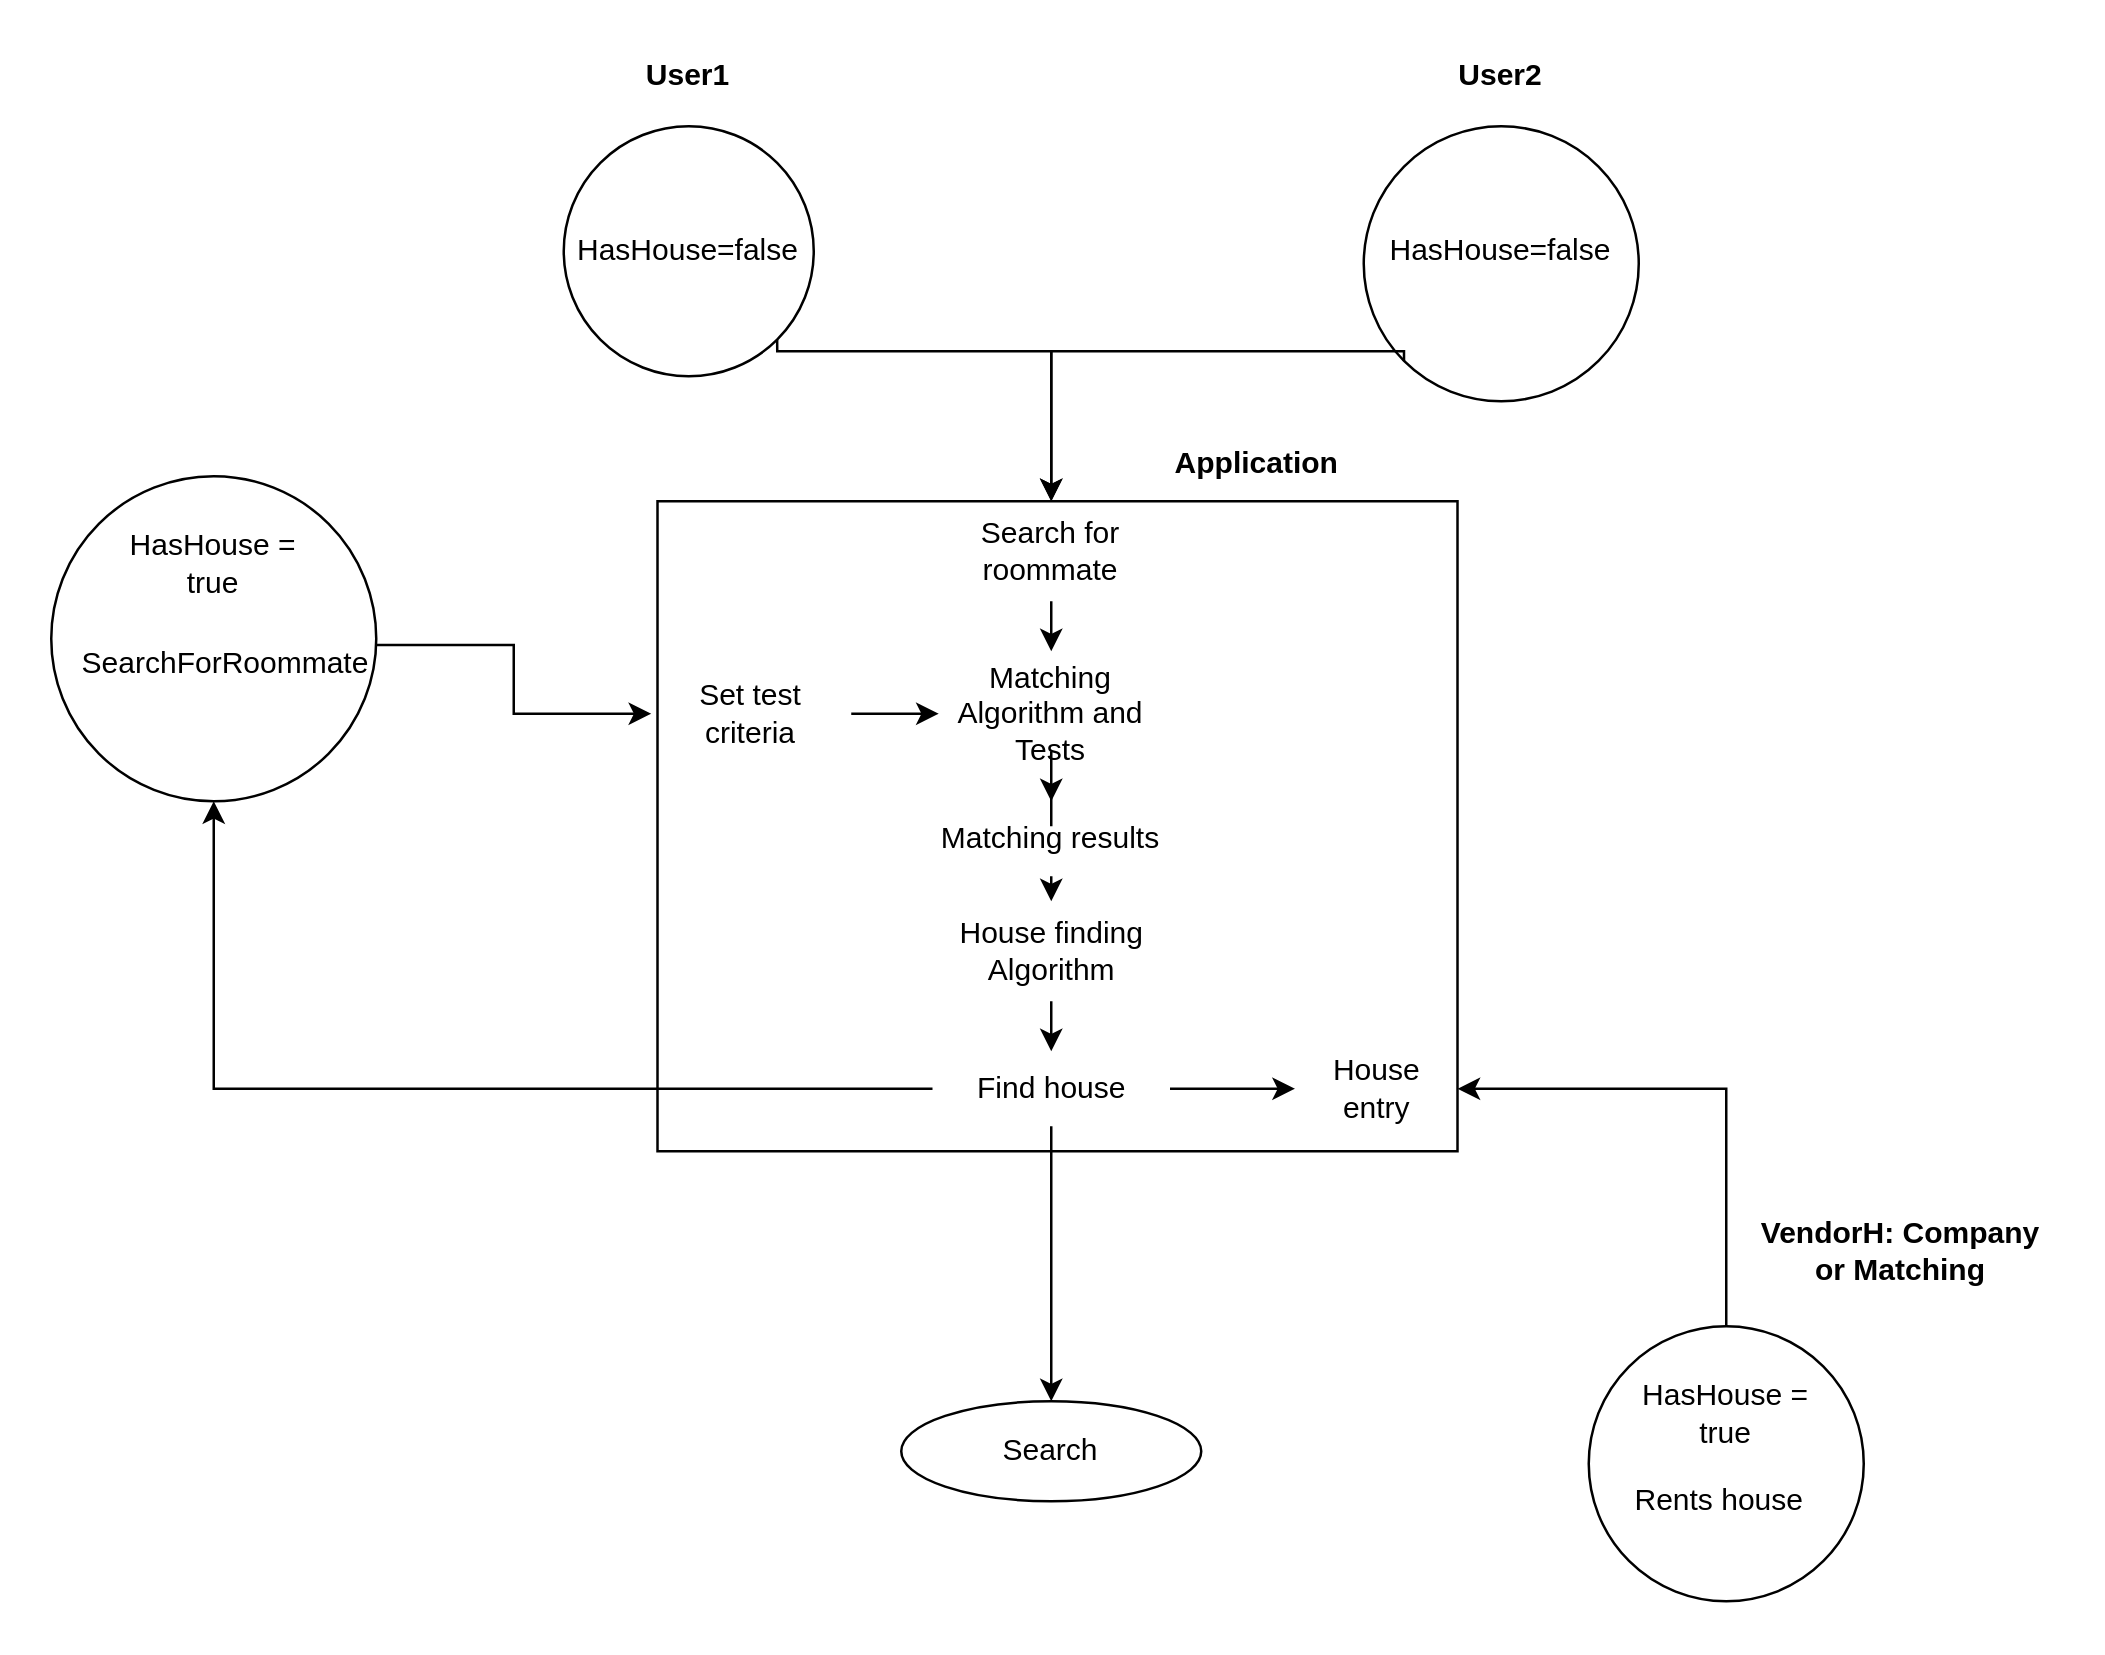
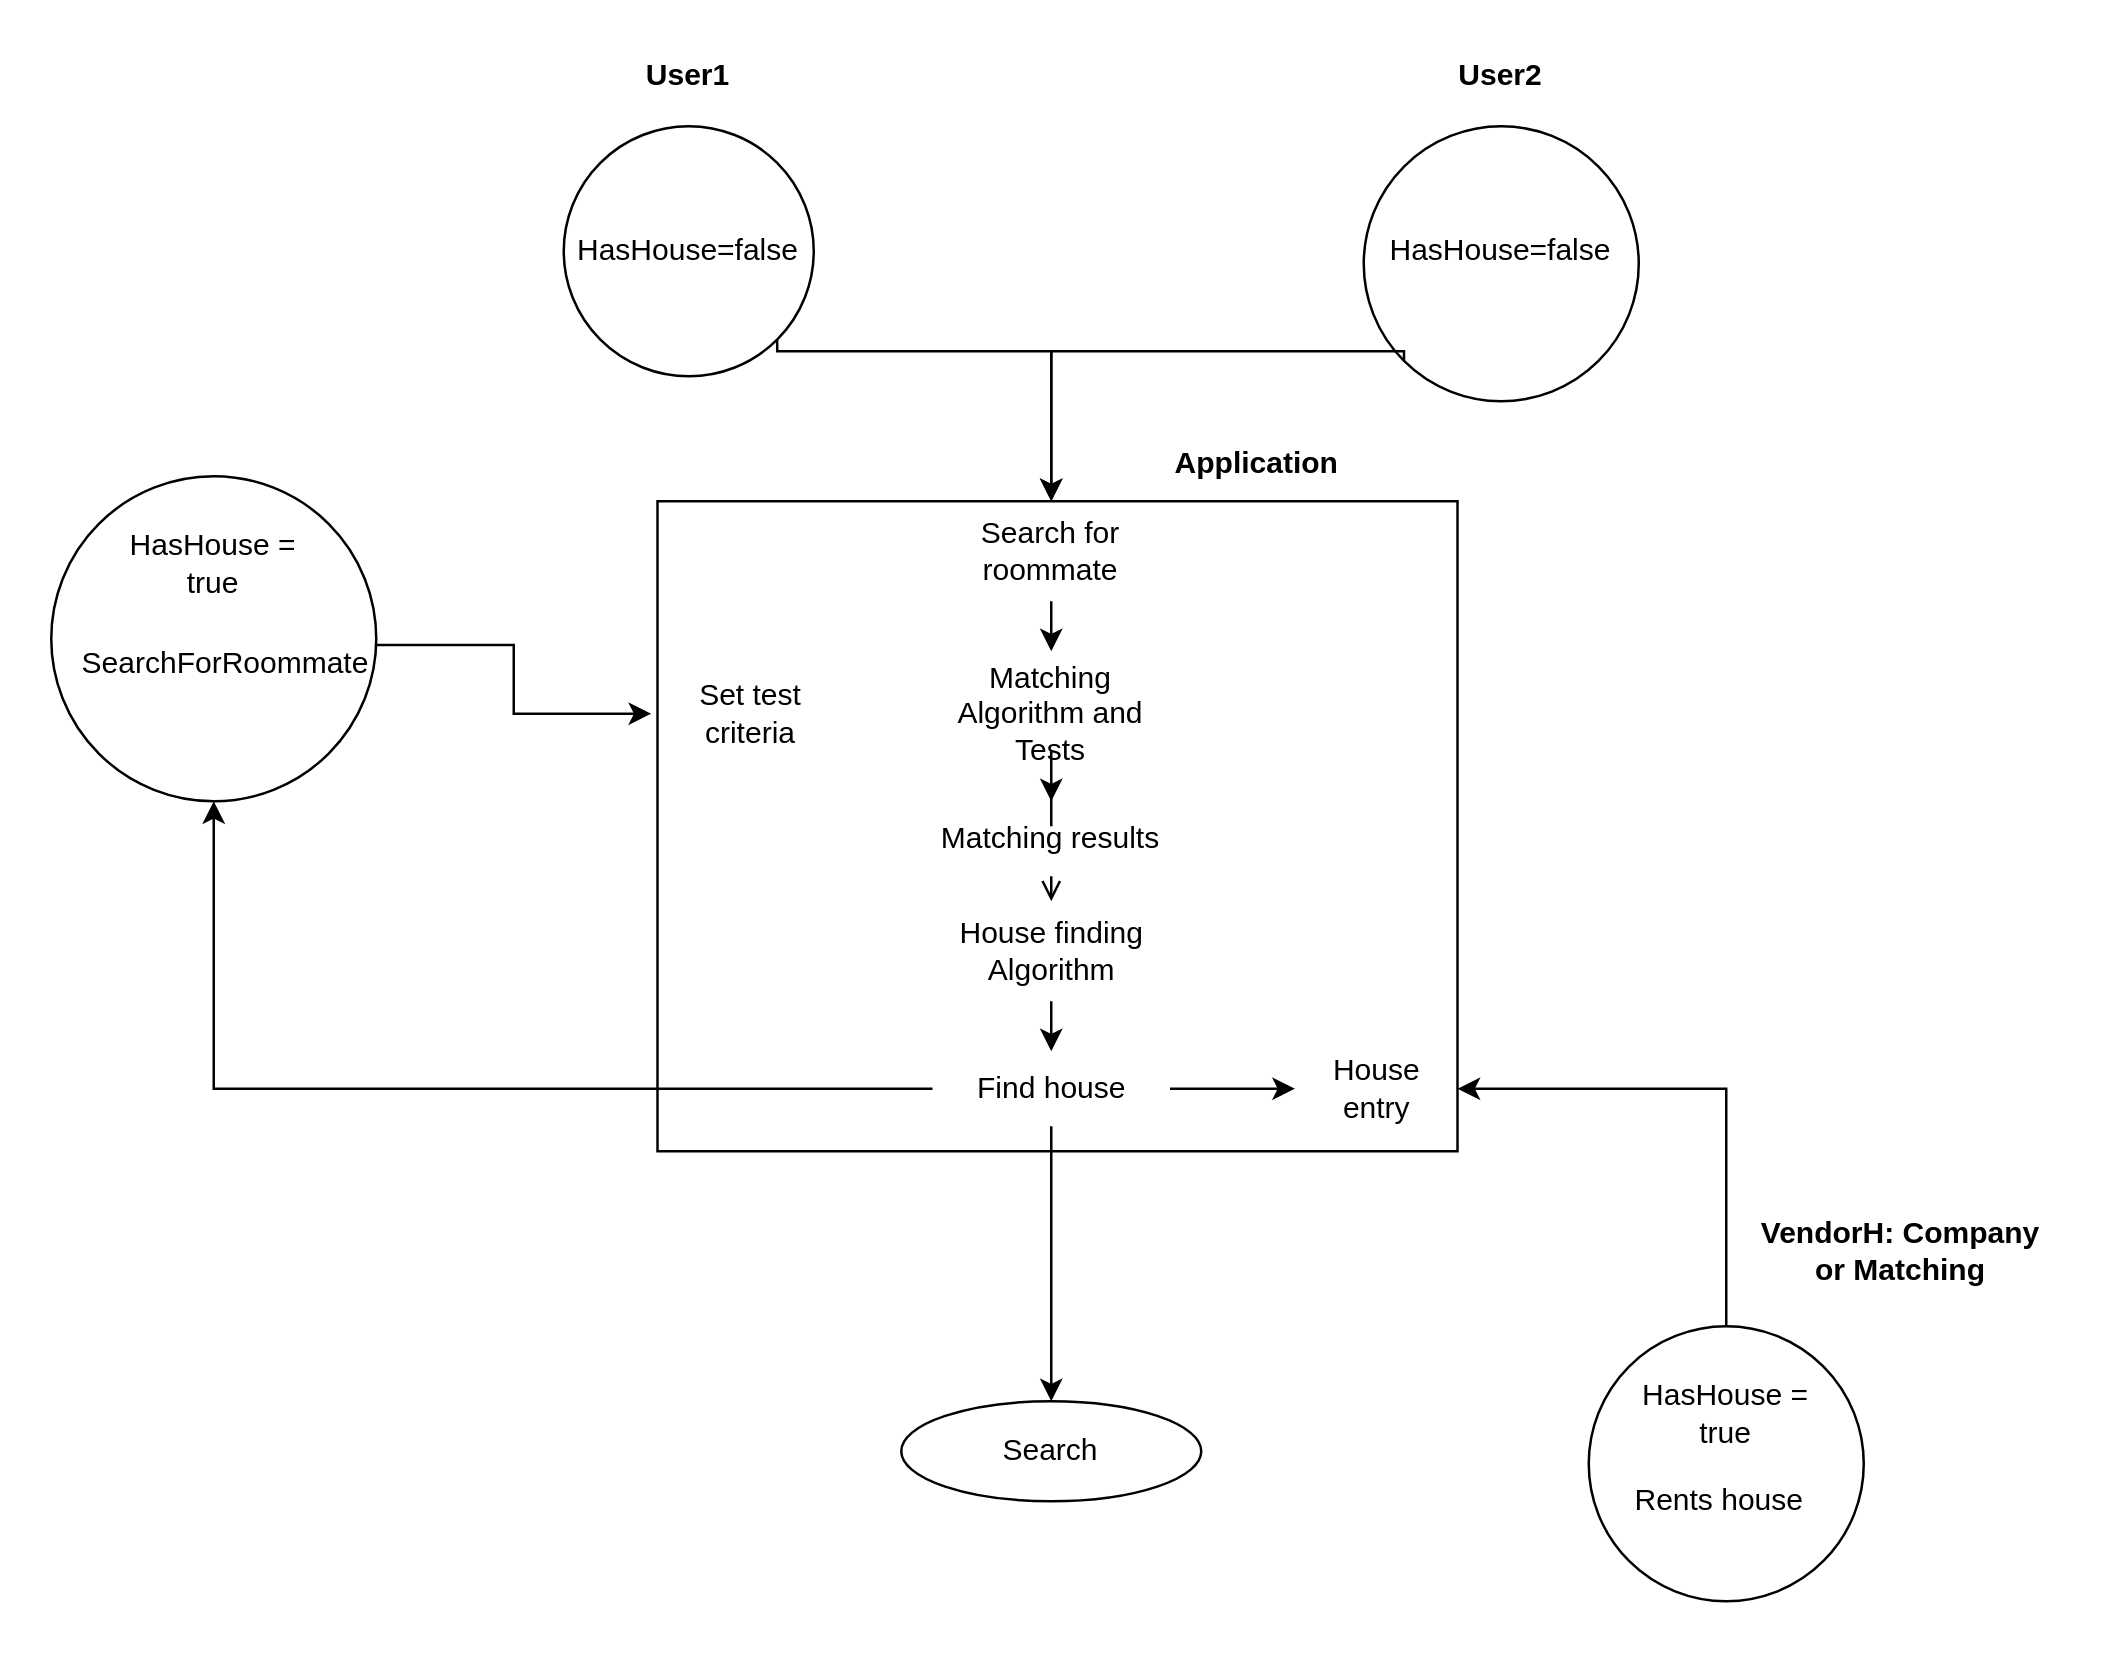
(899, 714) -> none
(1051, 883) -> (1051, 886)
